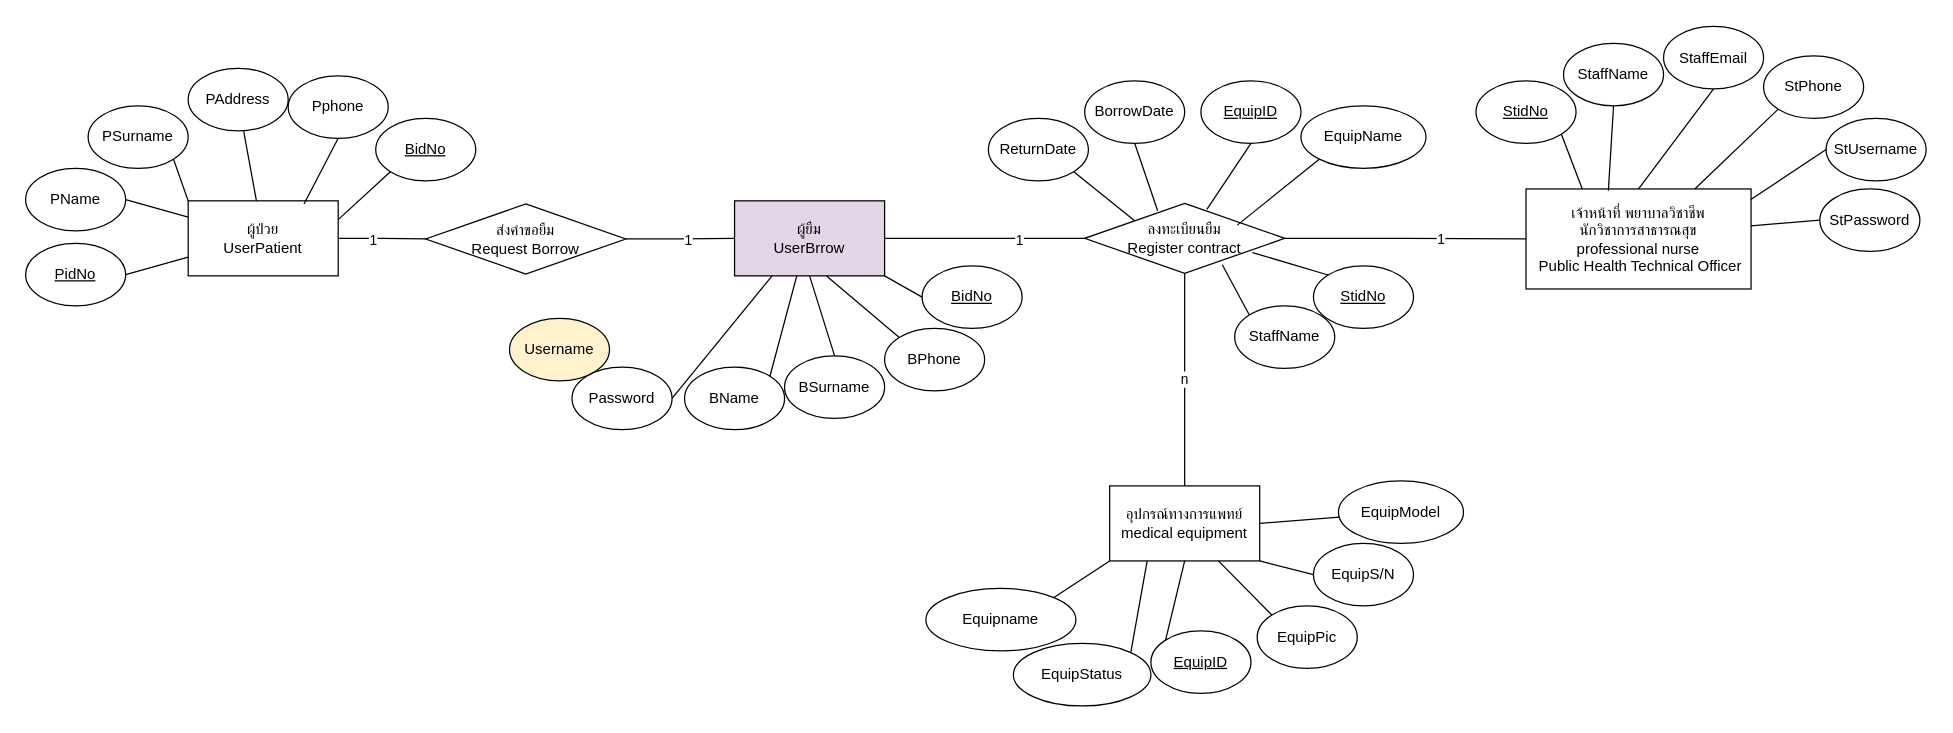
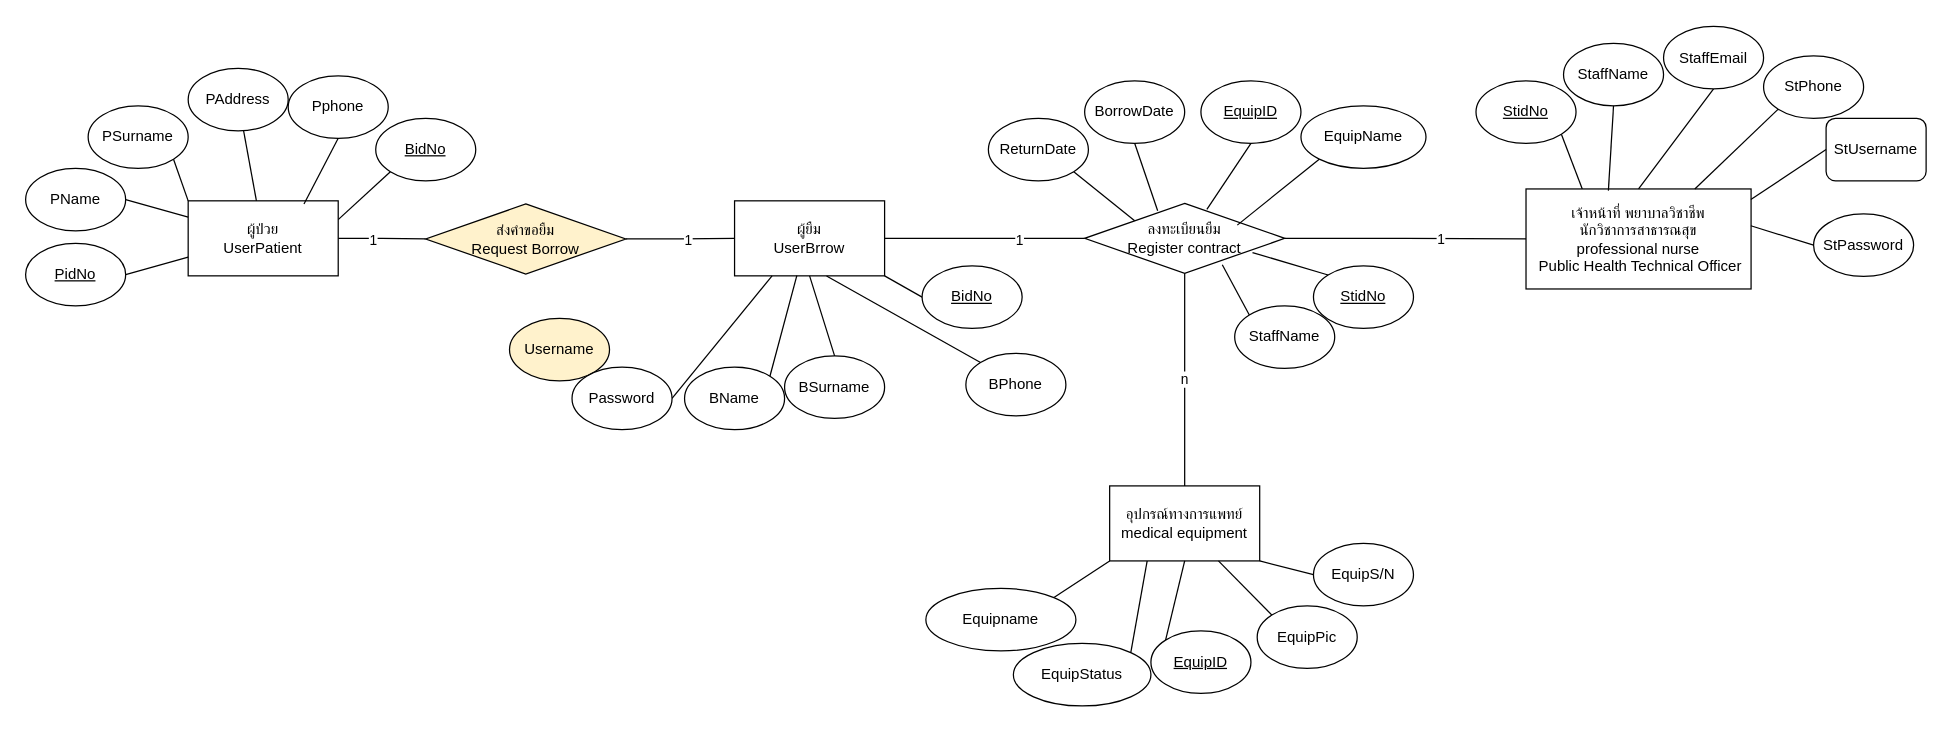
(1876, 149) -> (1876, 149)
(1869, 220) -> (1863, 245)
(809, 238) -> (809, 238)
(526, 239) -> (526, 239)
(934, 359) -> (1016, 384)
(1401, 512) -> none
(1299, 520) -> none
